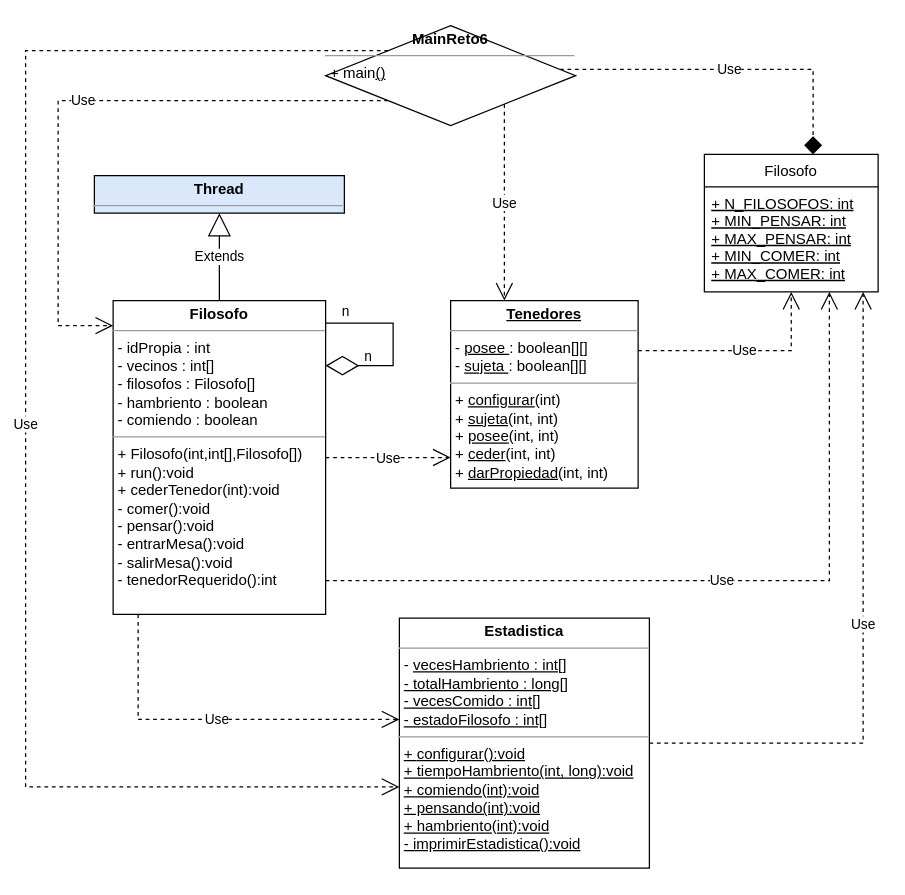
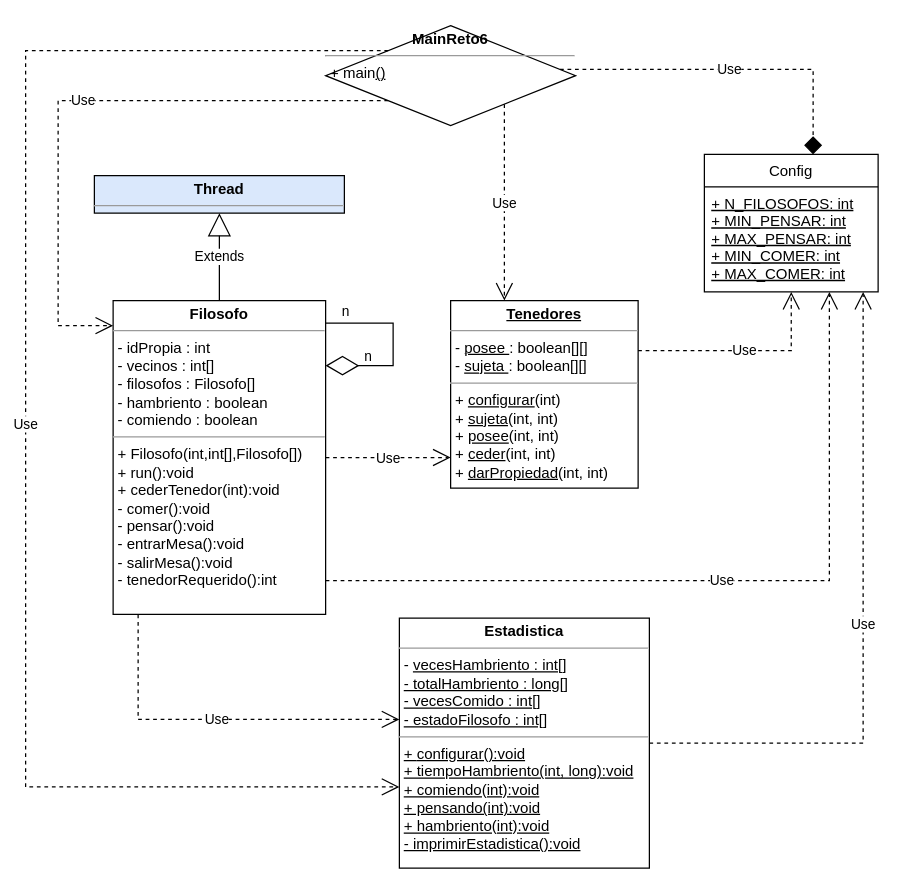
(791, 171) -> (791, 171)
